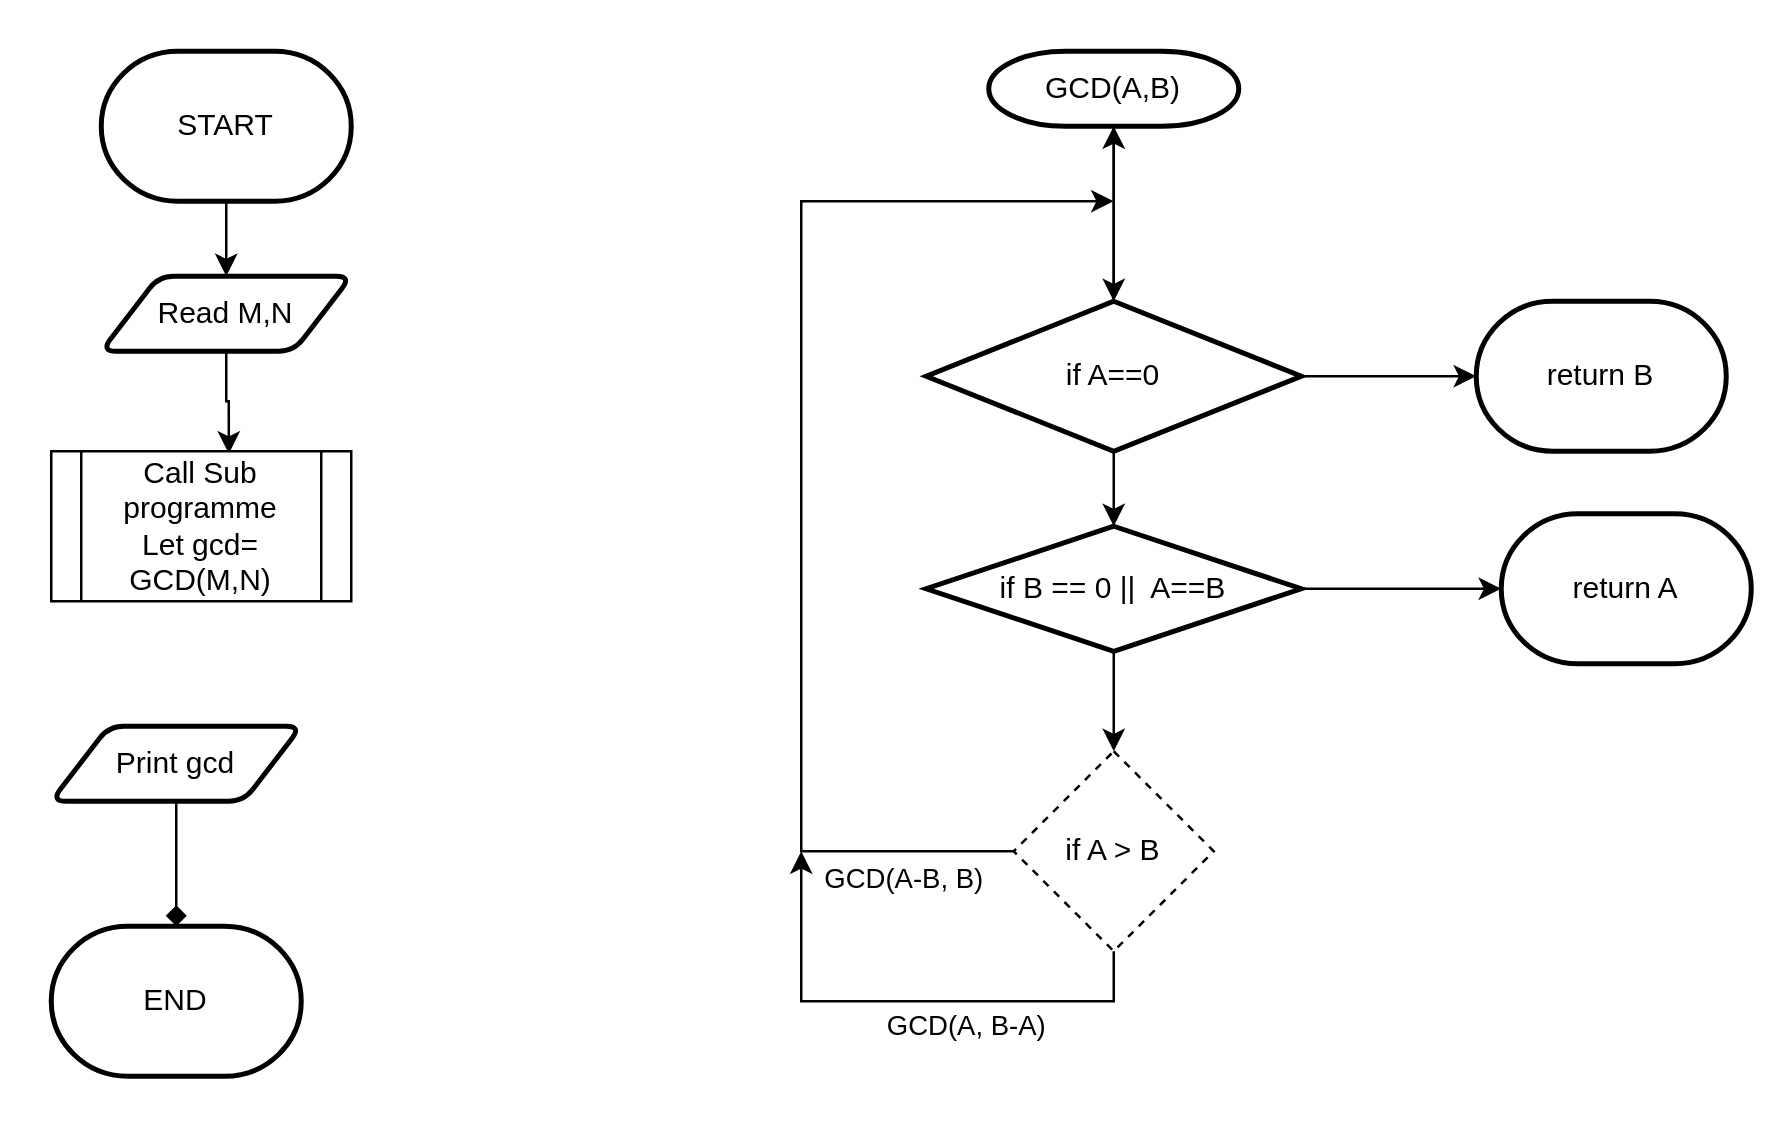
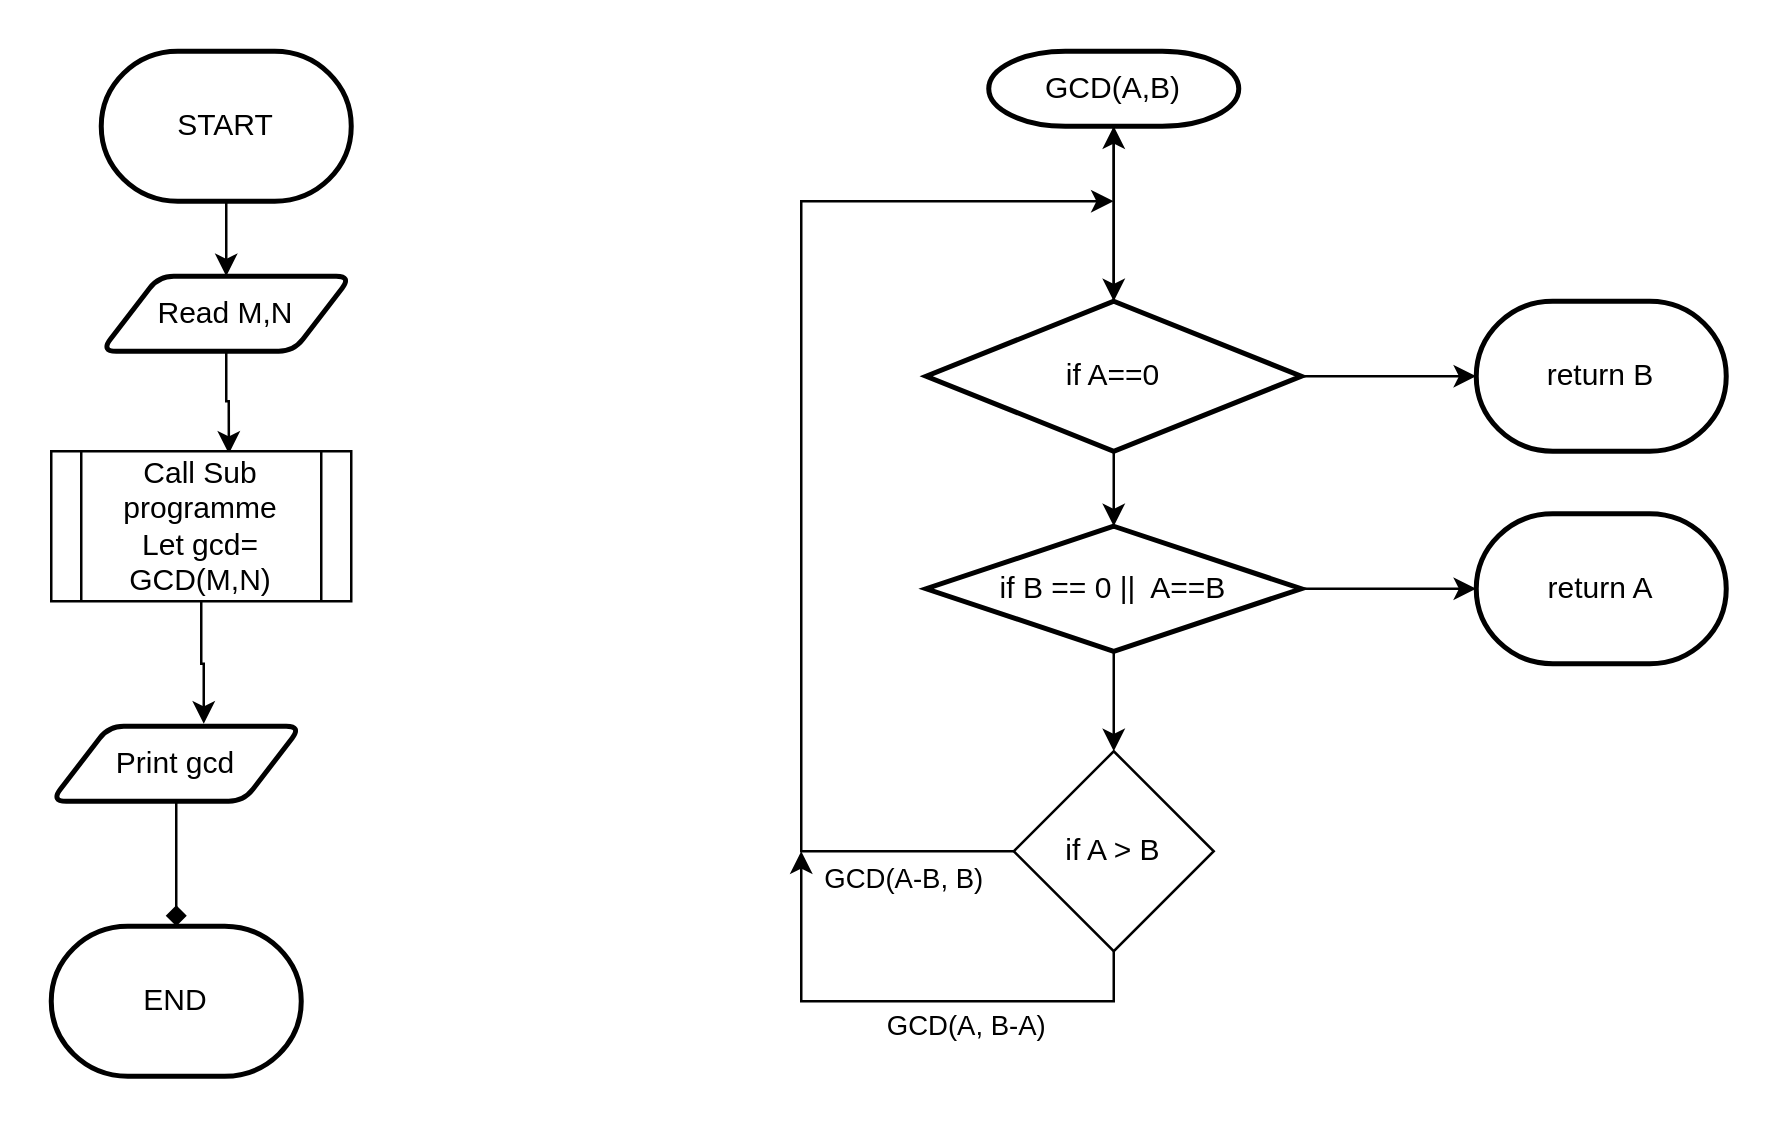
(1626, 589) -> (1601, 589)
none -> (201, 656)
(1114, 851) -> (1114, 851)
